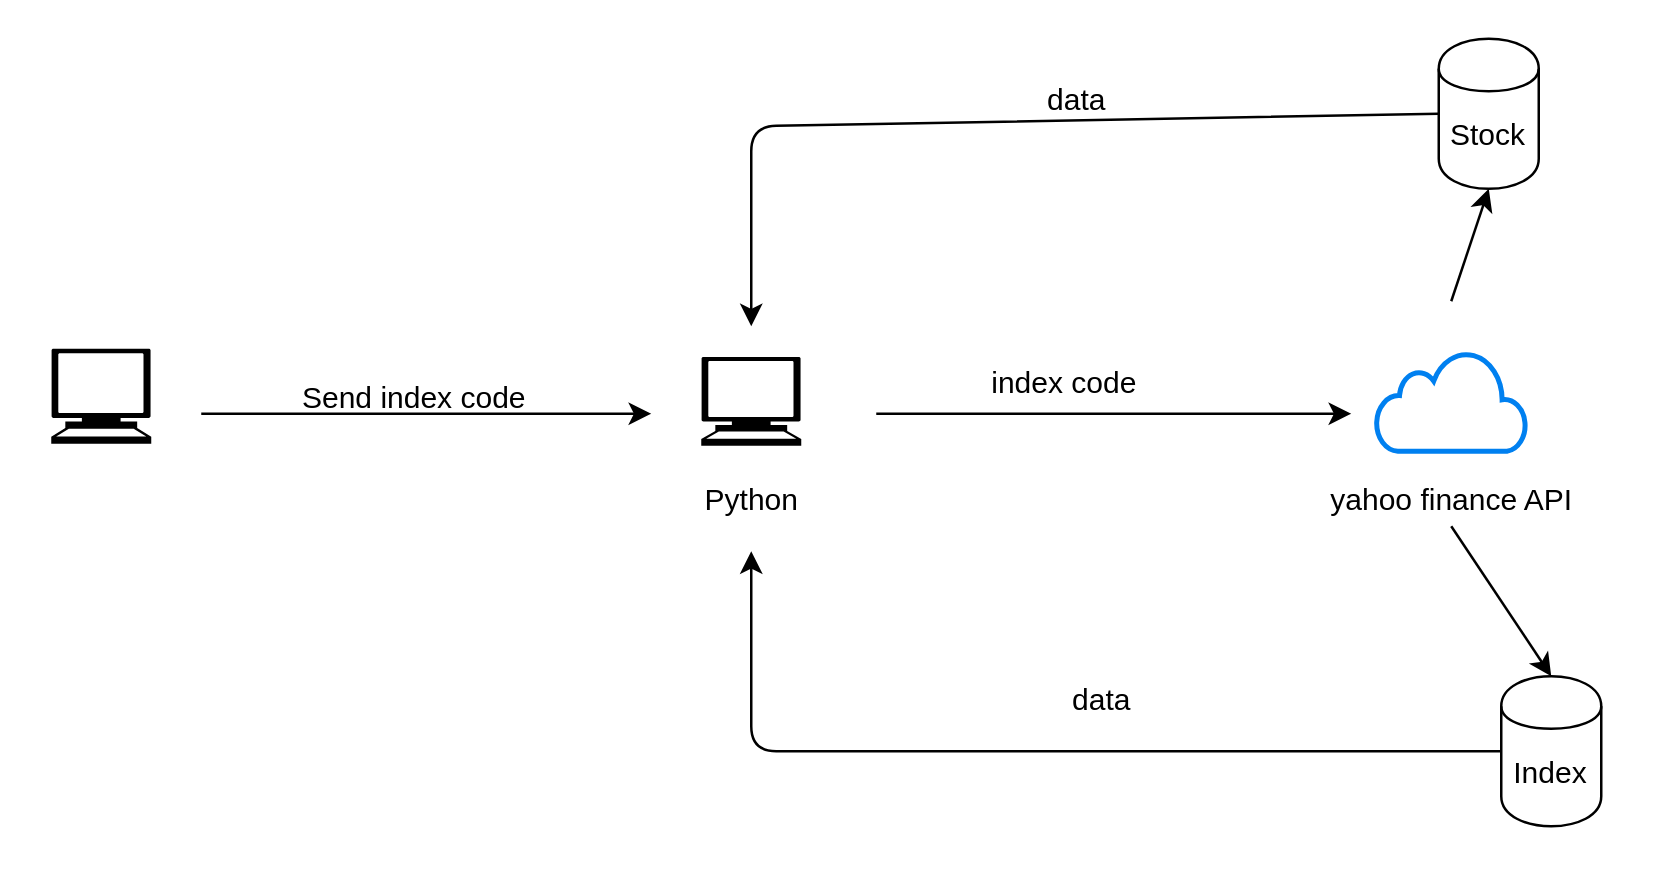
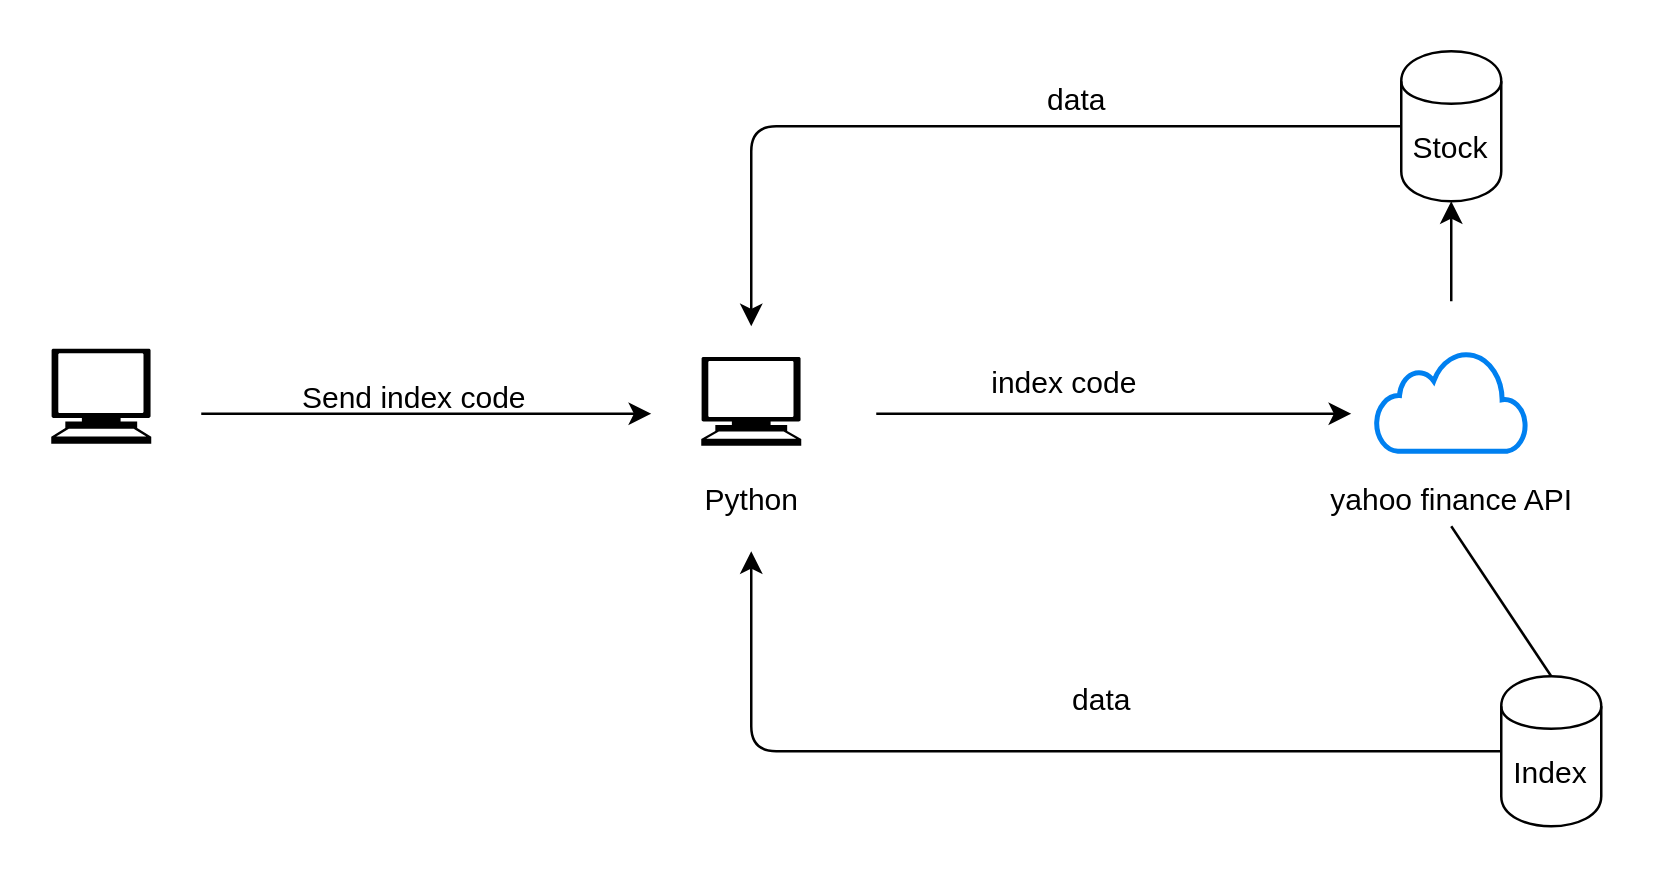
(1489, 114) -> (1451, 126)
(1541, 661) -> (1546, 668)
